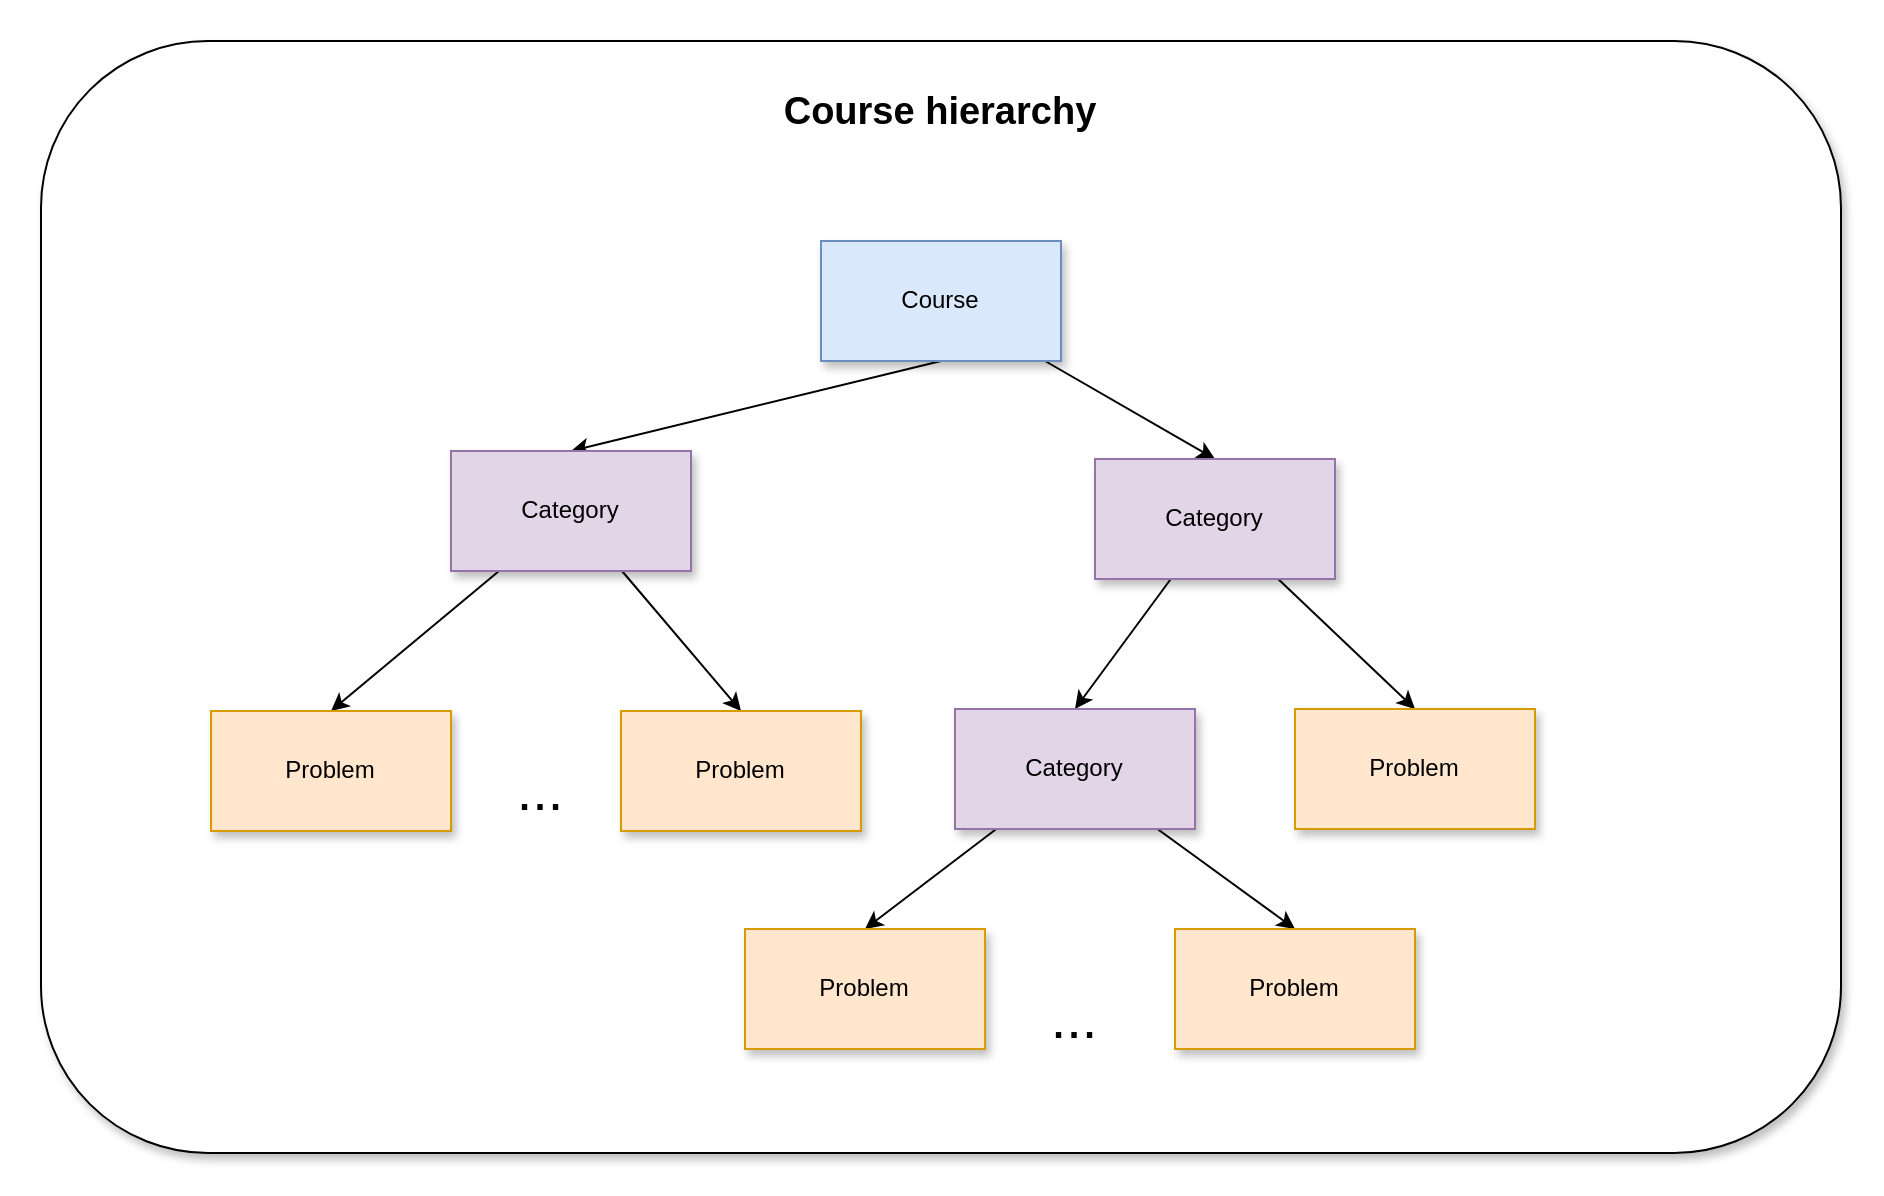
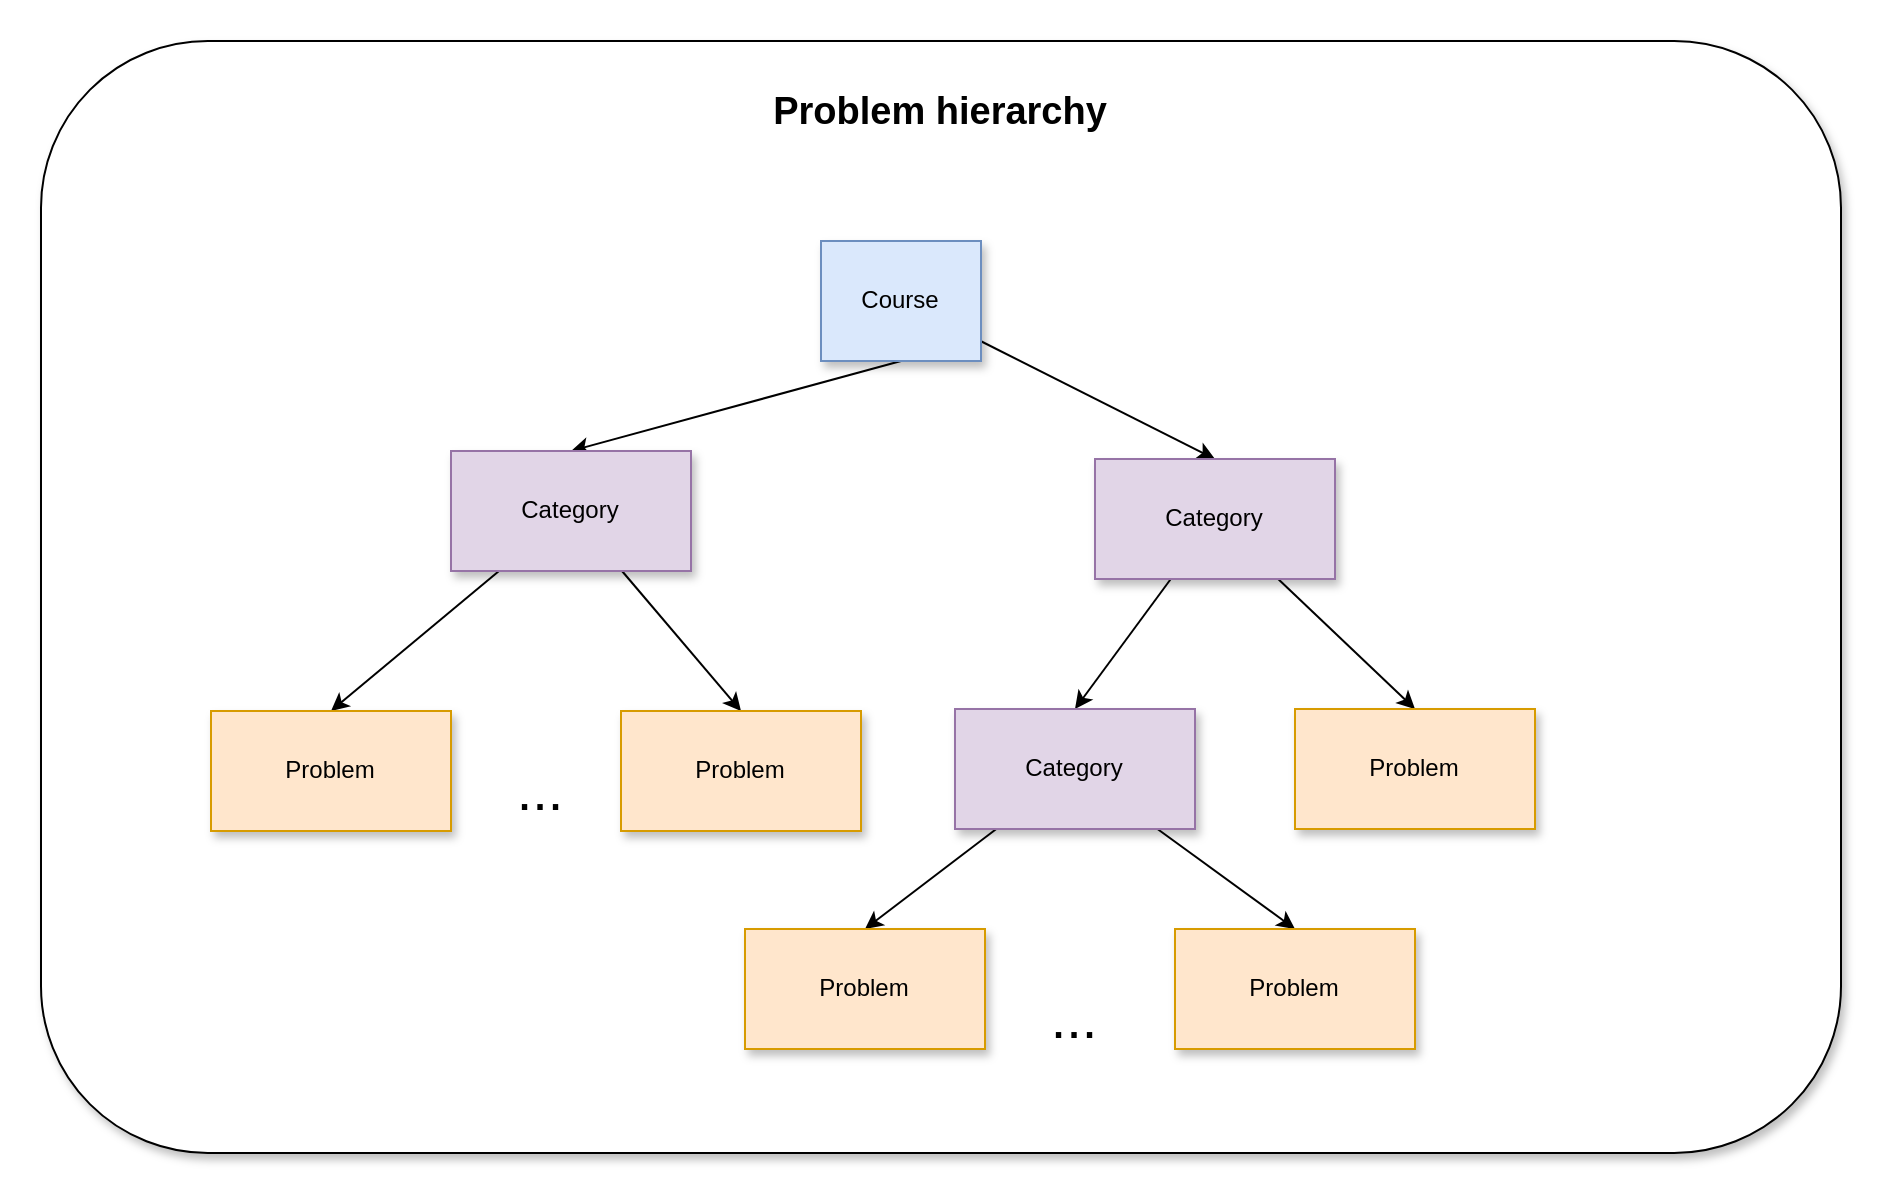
(941, 113) -> (941, 113)
(941, 301) -> (901, 301)
